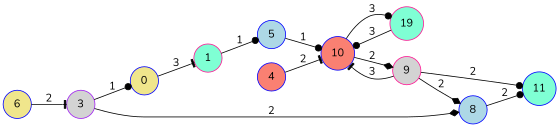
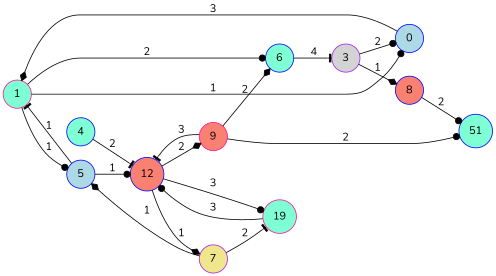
(338, 53) -> (147, 174)
none -> (140, 58)
(174, 70) -> (198, 15)
(407, 71) -> (213, 137)
(272, 77) -> (81, 132)
(144, 81) -> (409, 38)
(113, 87) -> (378, 42)
(435, 89) -> (243, 101)
(539, 89) -> (476, 131)
none -> (223, 94)
(49, 98) -> (314, 52)
(17, 104) -> (280, 58)
(473, 110) -> (409, 90)
(272, 111) -> (378, 68)
none -> (50, 136)
none -> (213, 259)
